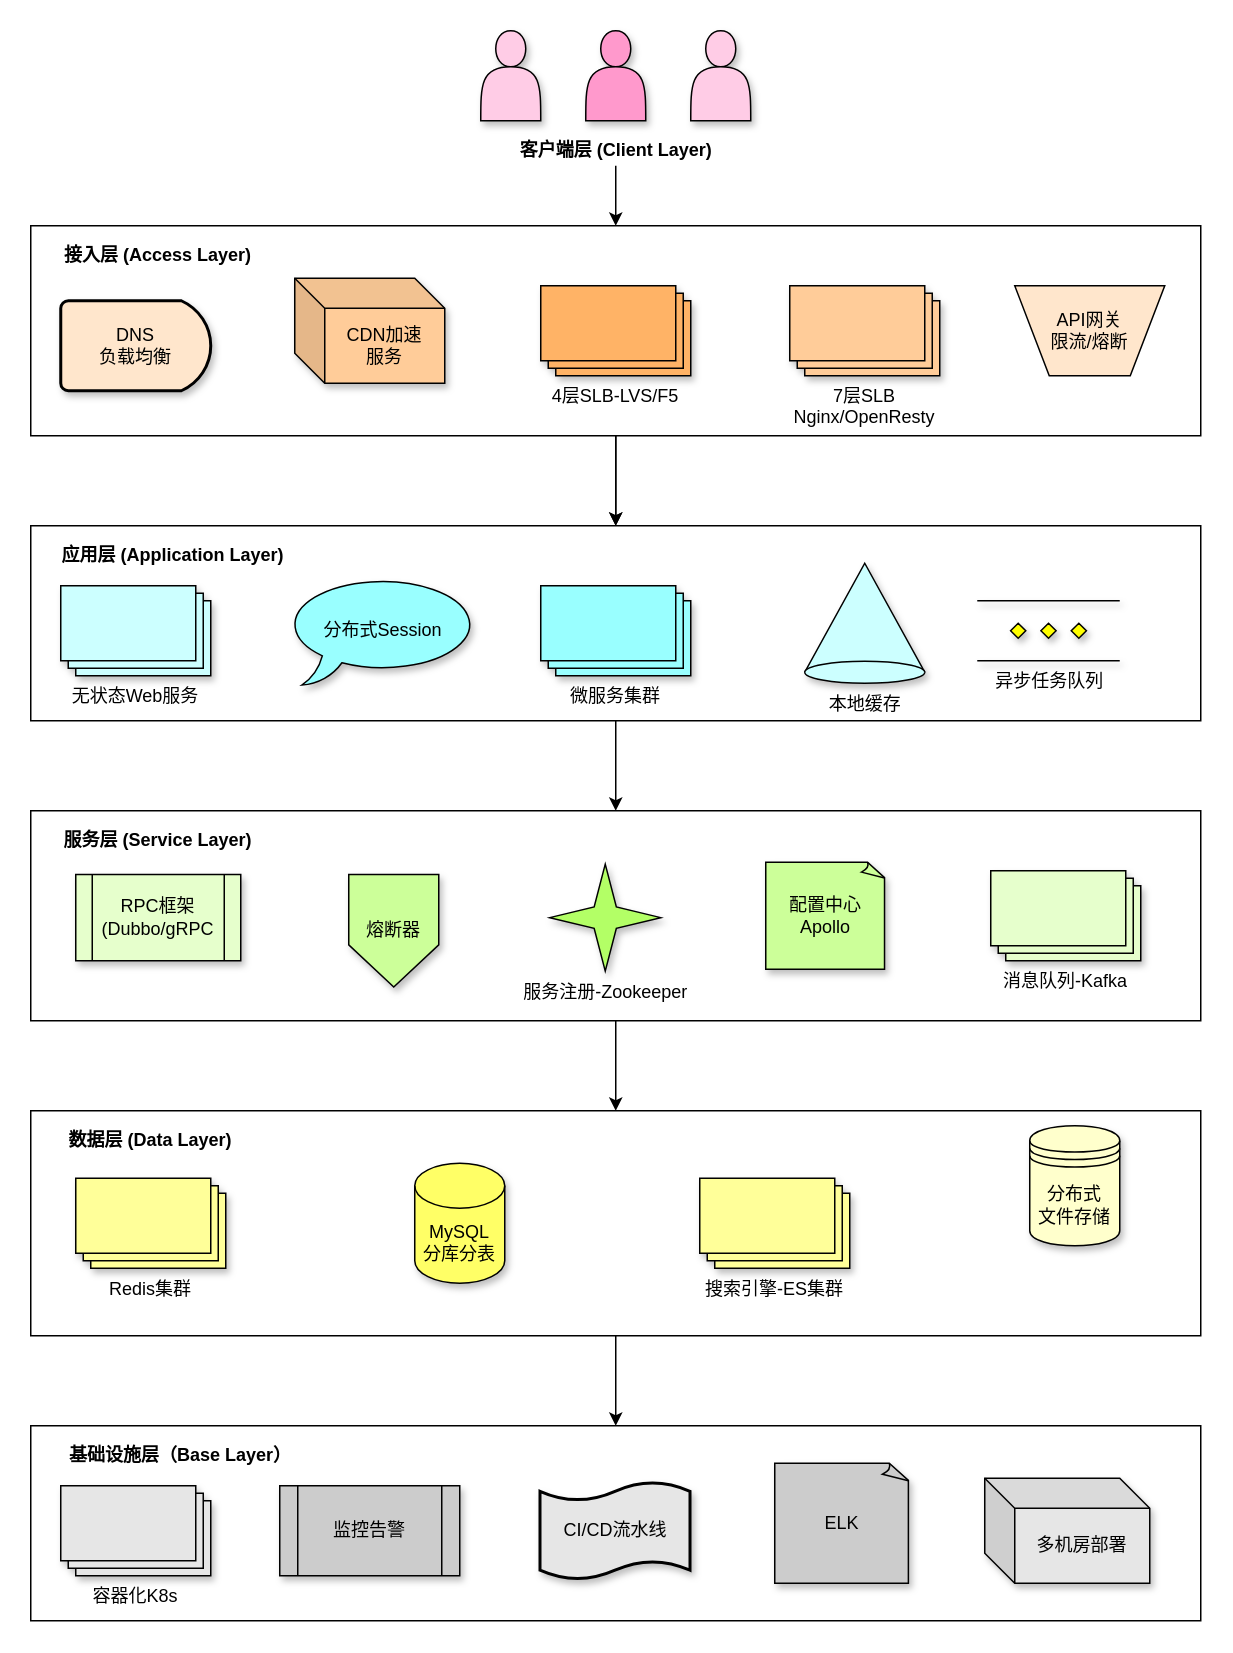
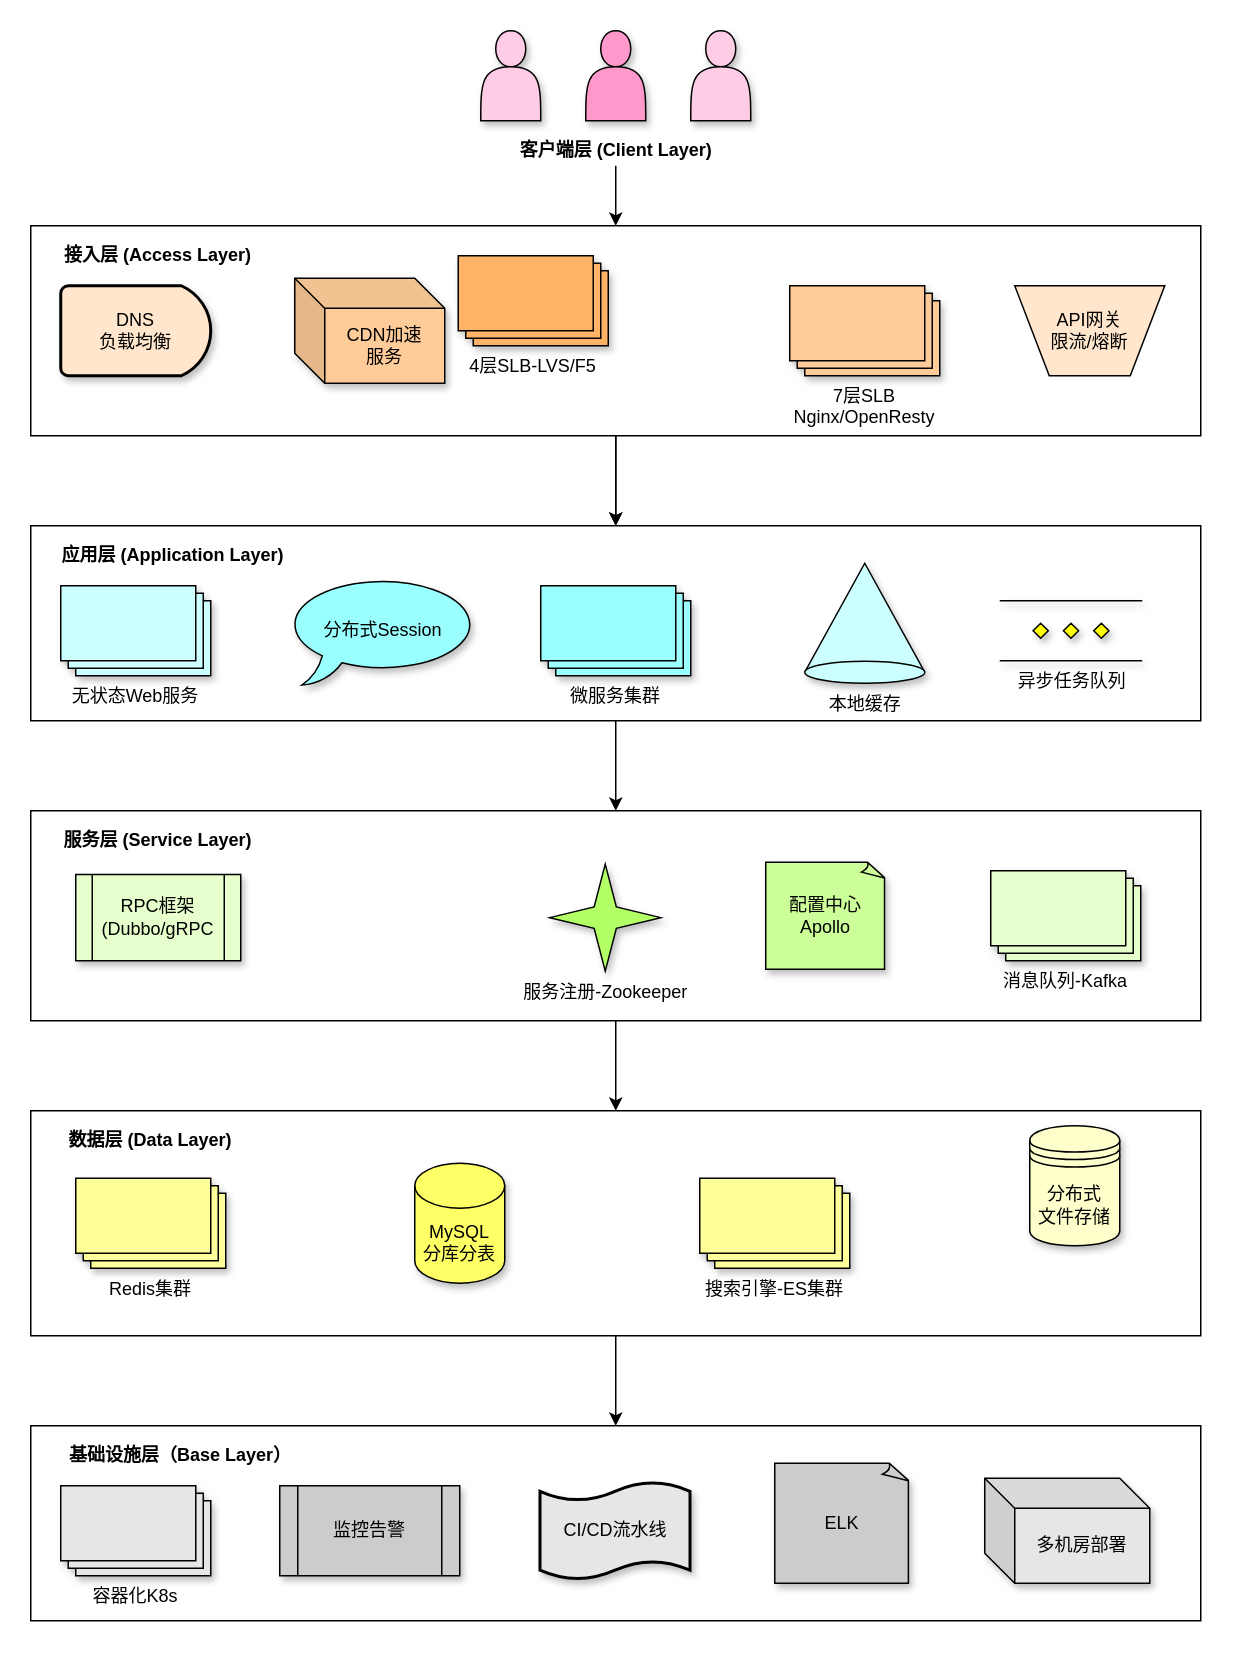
(616, 331) -> (533, 301)
(136, 346) -> (136, 331)
(1049, 631) -> (1071, 631)
(394, 931) -> none
